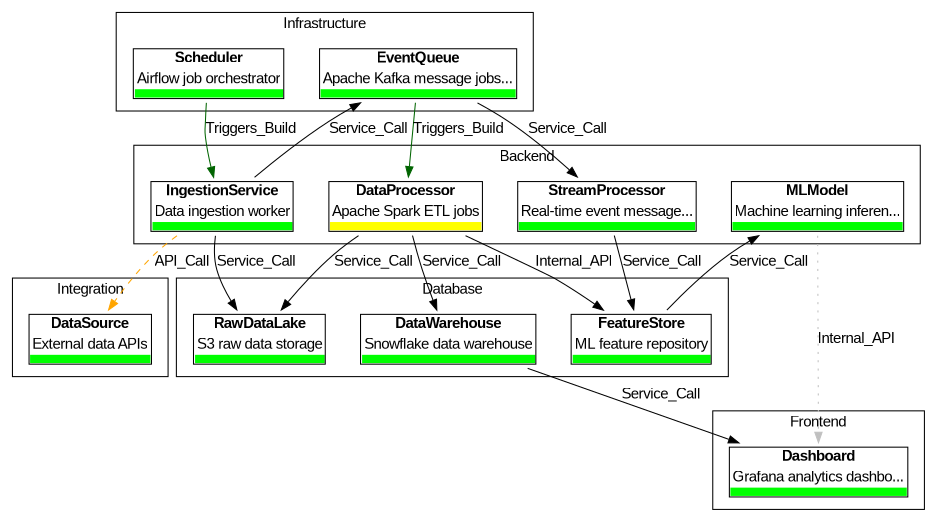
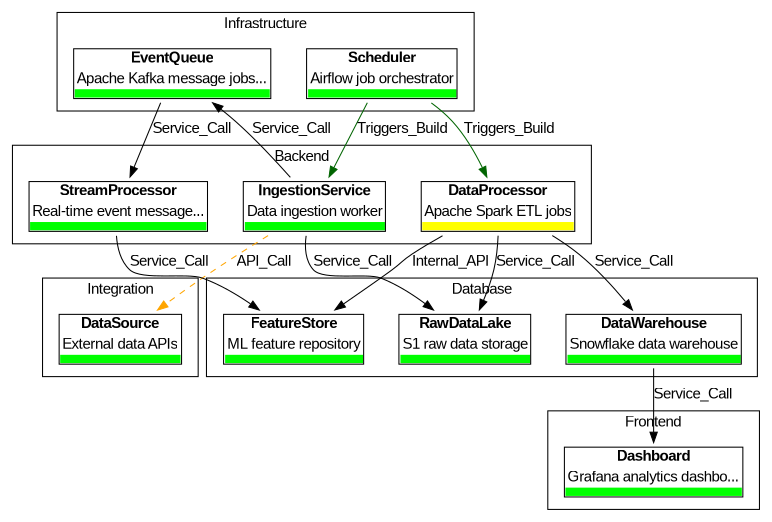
(412, 135) -> (461, 132)
(818, 206) -> none
(260, 344) -> (465, 344)
